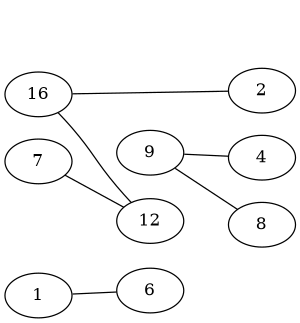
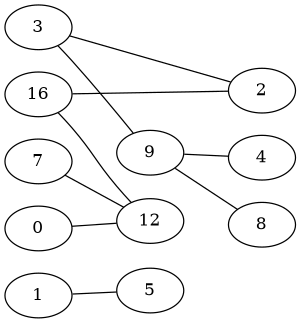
none -> (38, 27)
none -> (38, 228)
(150, 291) -> (150, 291)
